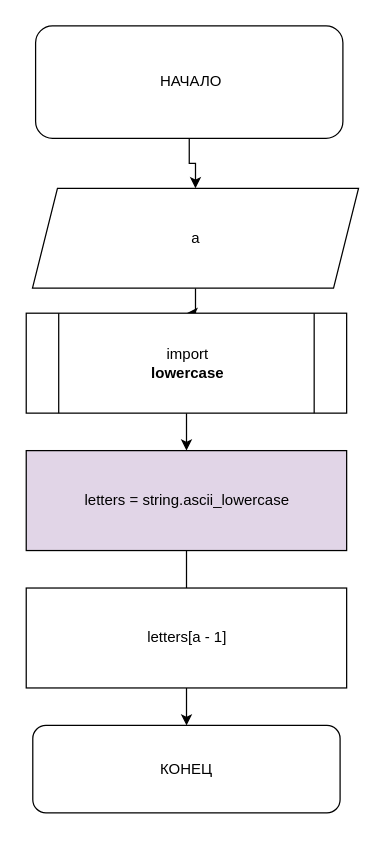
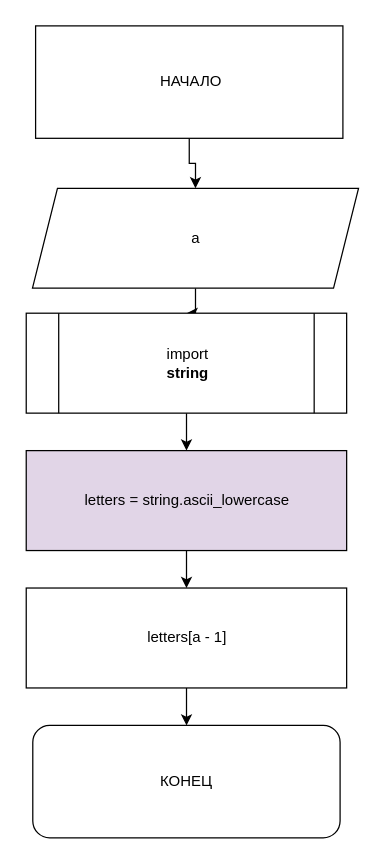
(189, 82) -> (189, 82)
(188, 363) -> (188, 363)
(187, 581) -> (187, 578)
(187, 769) -> (187, 782)
